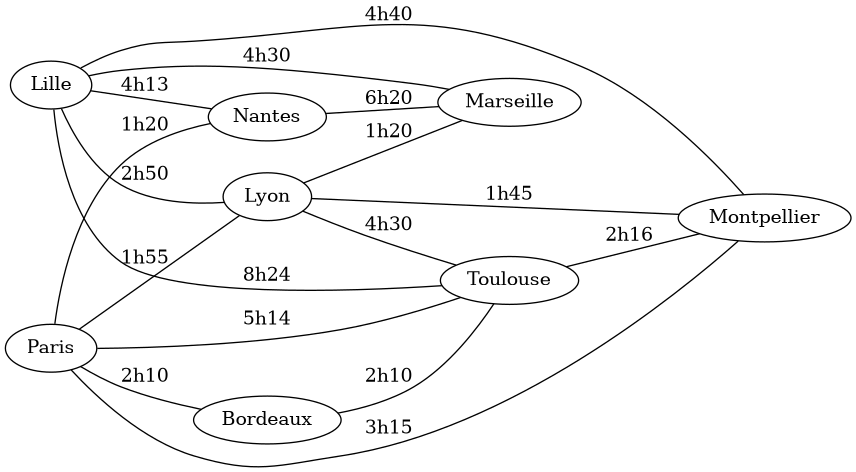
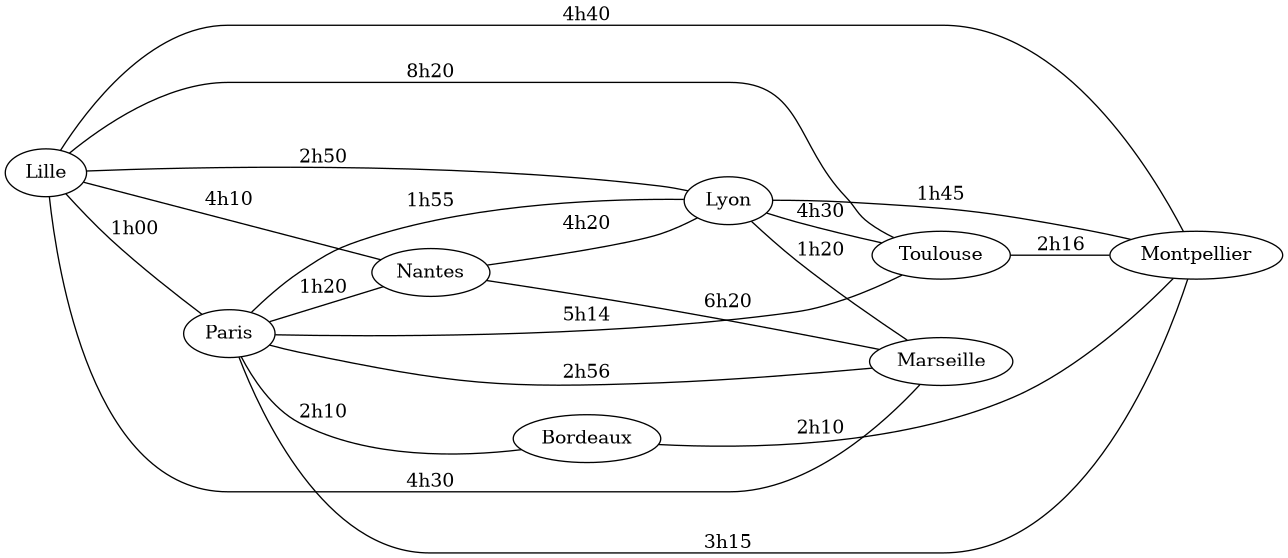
(145, 86) -> (229, 200)
none -> (594, 248)
none -> (131, 257)
(267, 276) -> (431, 72)
(428, 377) -> (937, 422)
none -> (569, 385)
